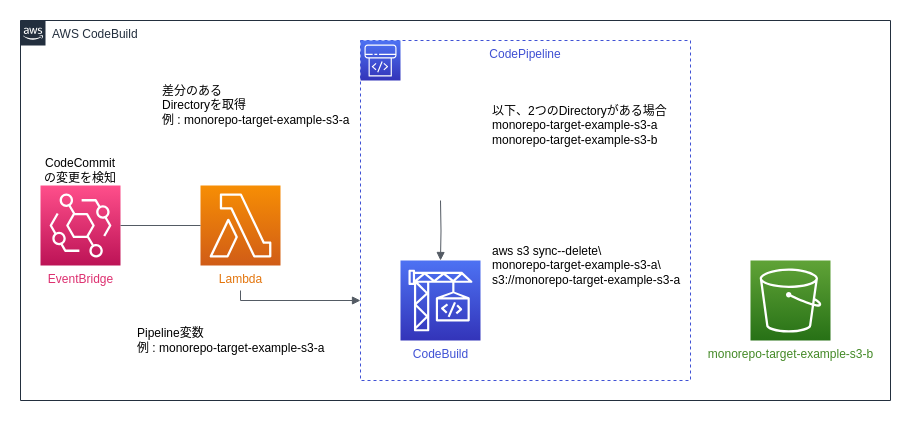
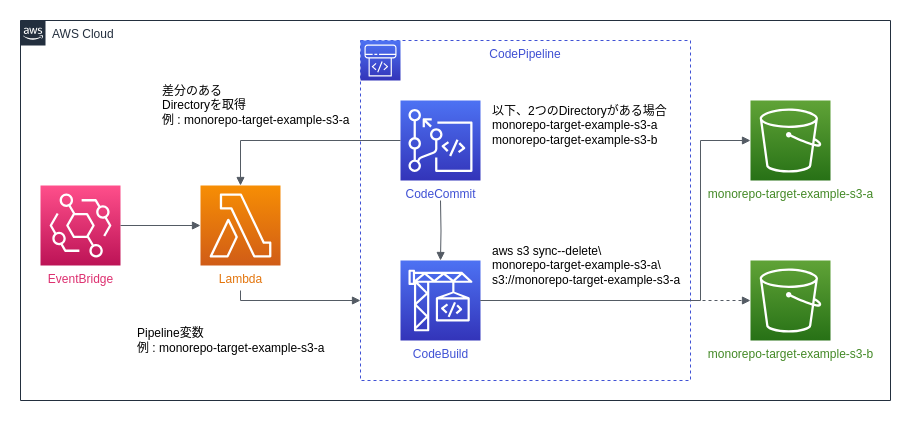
(92, 35) -> (80, 35)
none -> (303, 141)
none -> (441, 141)
none -> (791, 141)
(81, 171) -> none
none -> (701, 200)
(194, 226) -> (191, 226)
none -> (722, 301)
